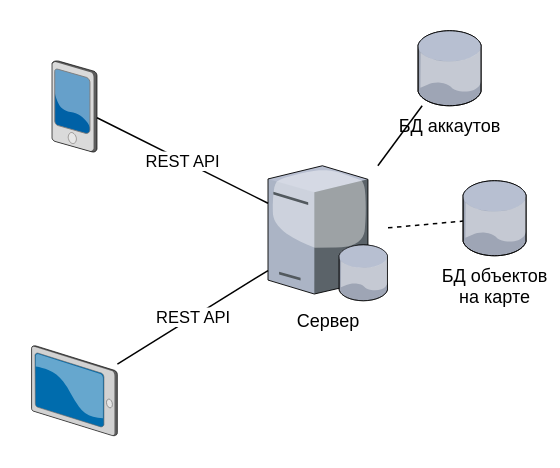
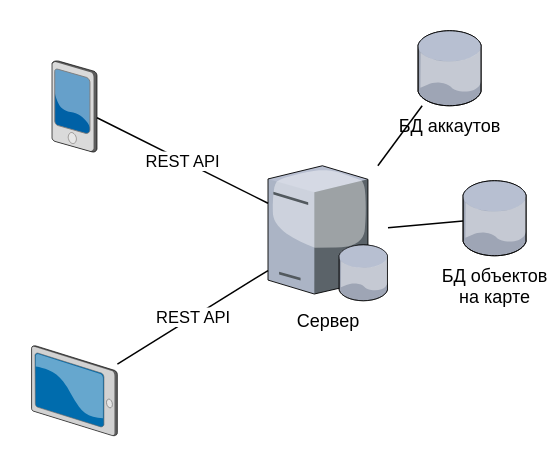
(425, 225) -> (425, 225)
